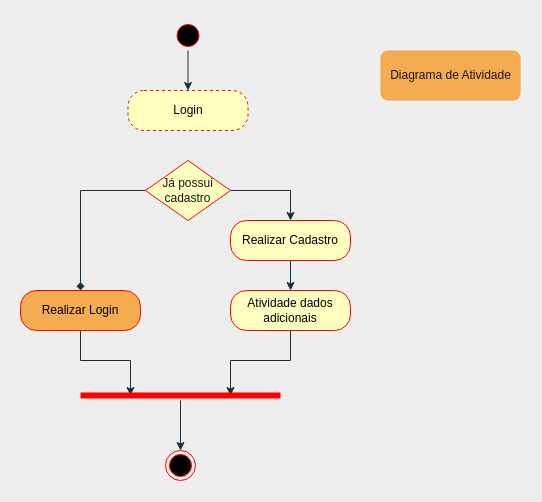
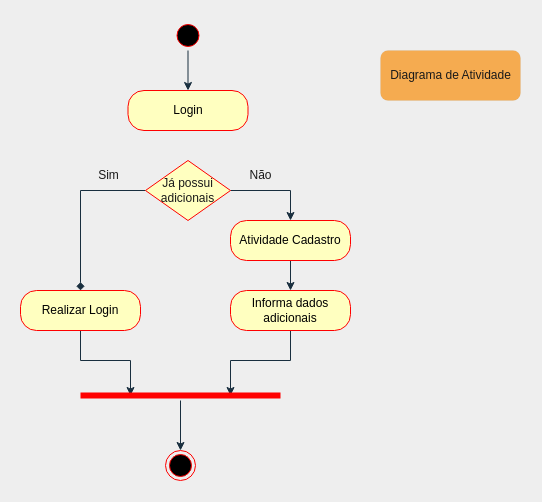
(188, 111) -> (188, 111)
none -> (108, 176)
none -> (261, 176)
(188, 191) -> (188, 191)
(291, 241) -> (291, 241)
(81, 311) -> (81, 311)
(291, 311) -> (291, 311)
